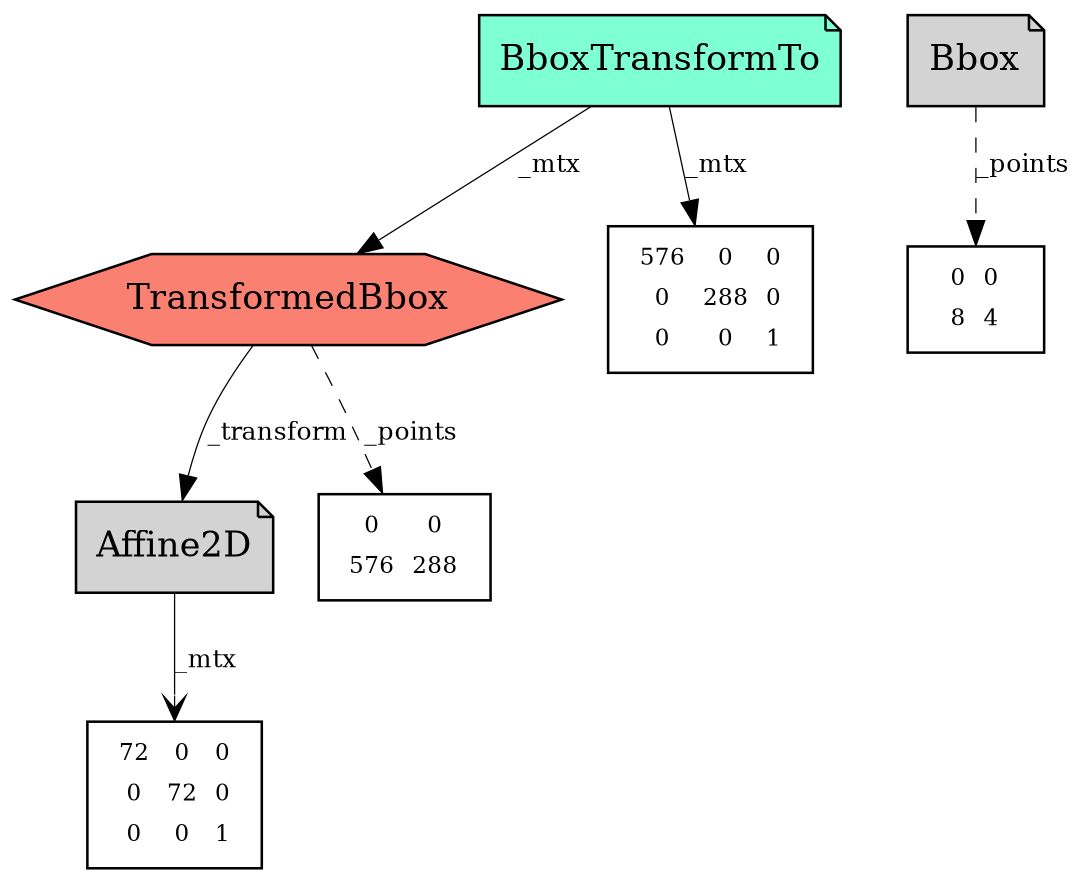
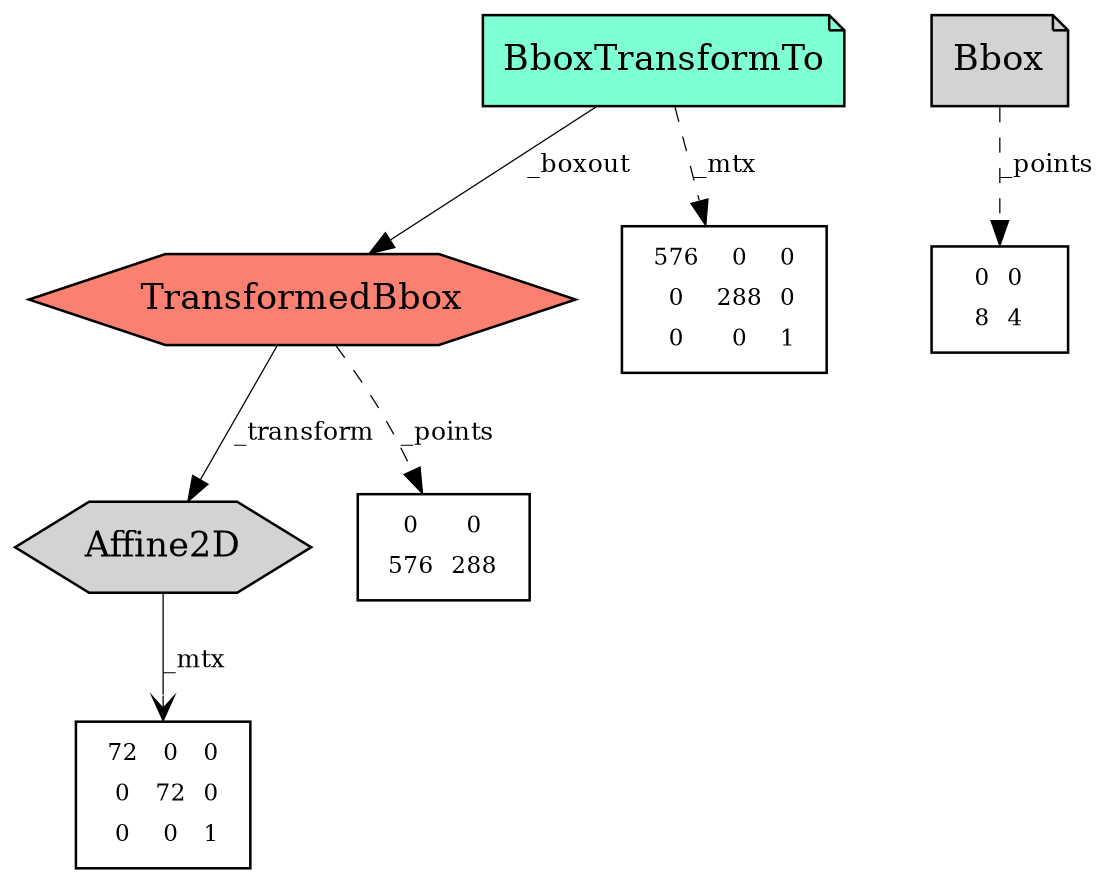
(680, 154) -> (687, 154)
(550, 166) -> (579, 166)
(175, 547) -> (163, 547)
